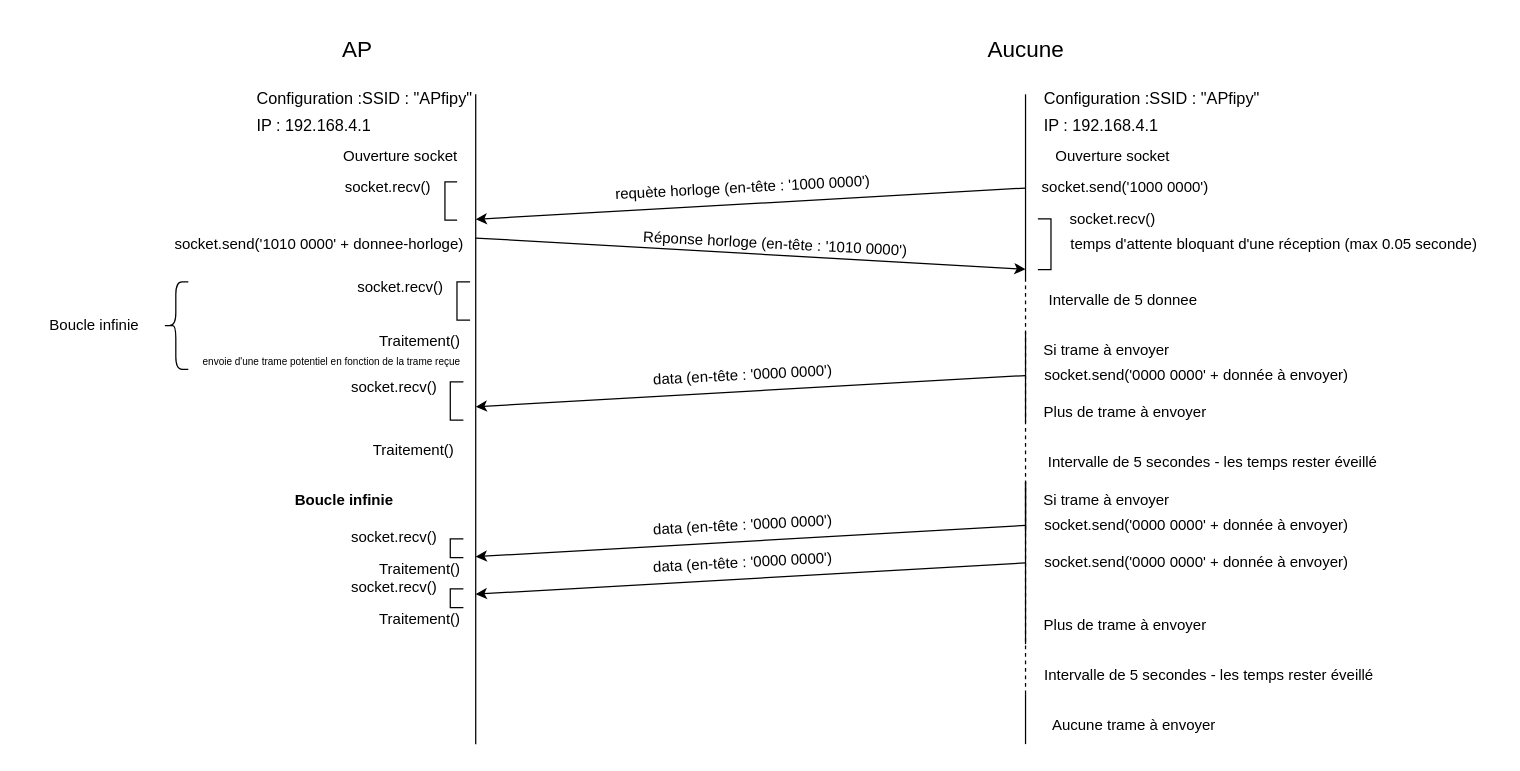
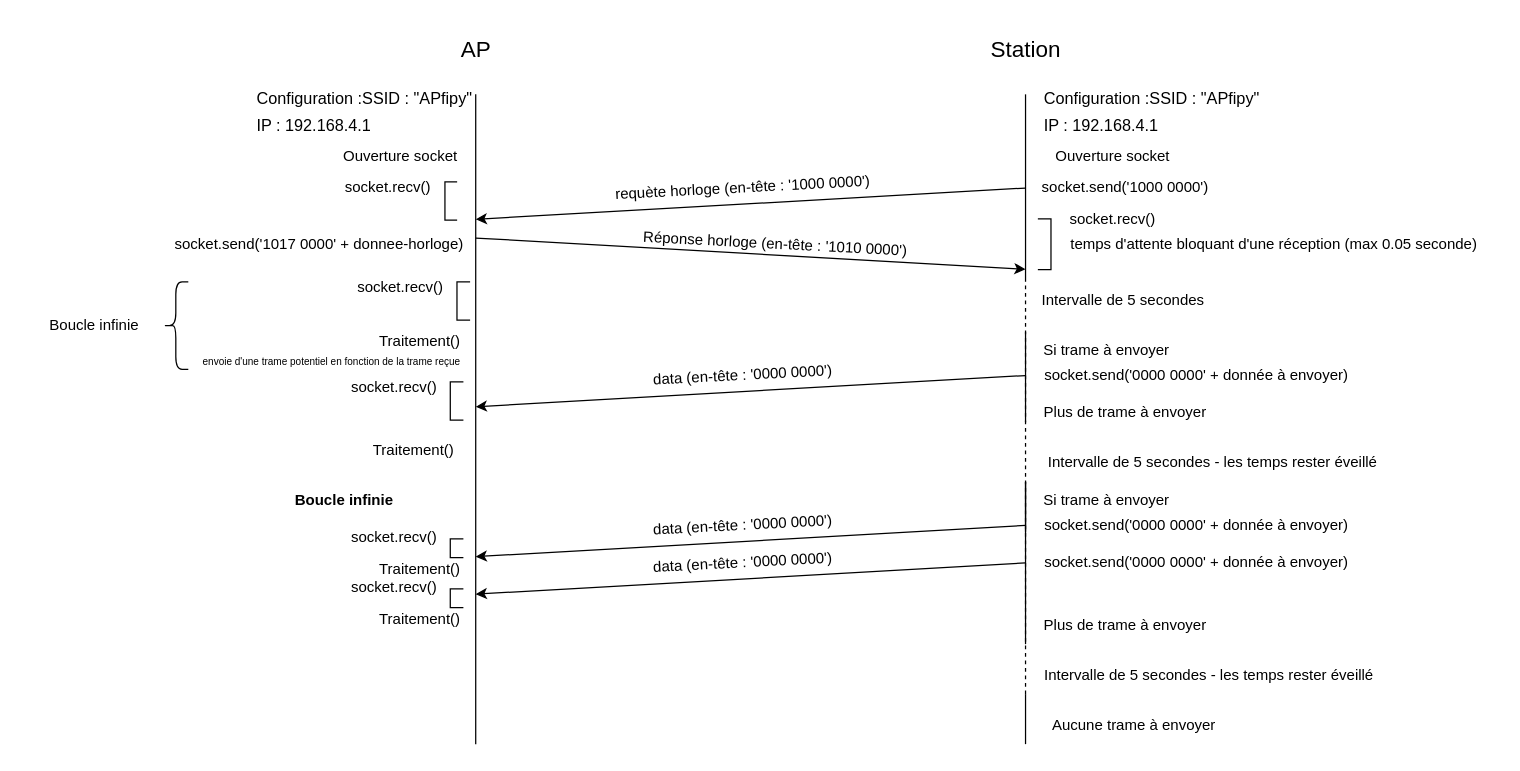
(357, 51) -> (476, 51)
(1026, 51) -> (1026, 51)
(319, 244) -> (319, 244)
(1126, 301) -> (1126, 301)
